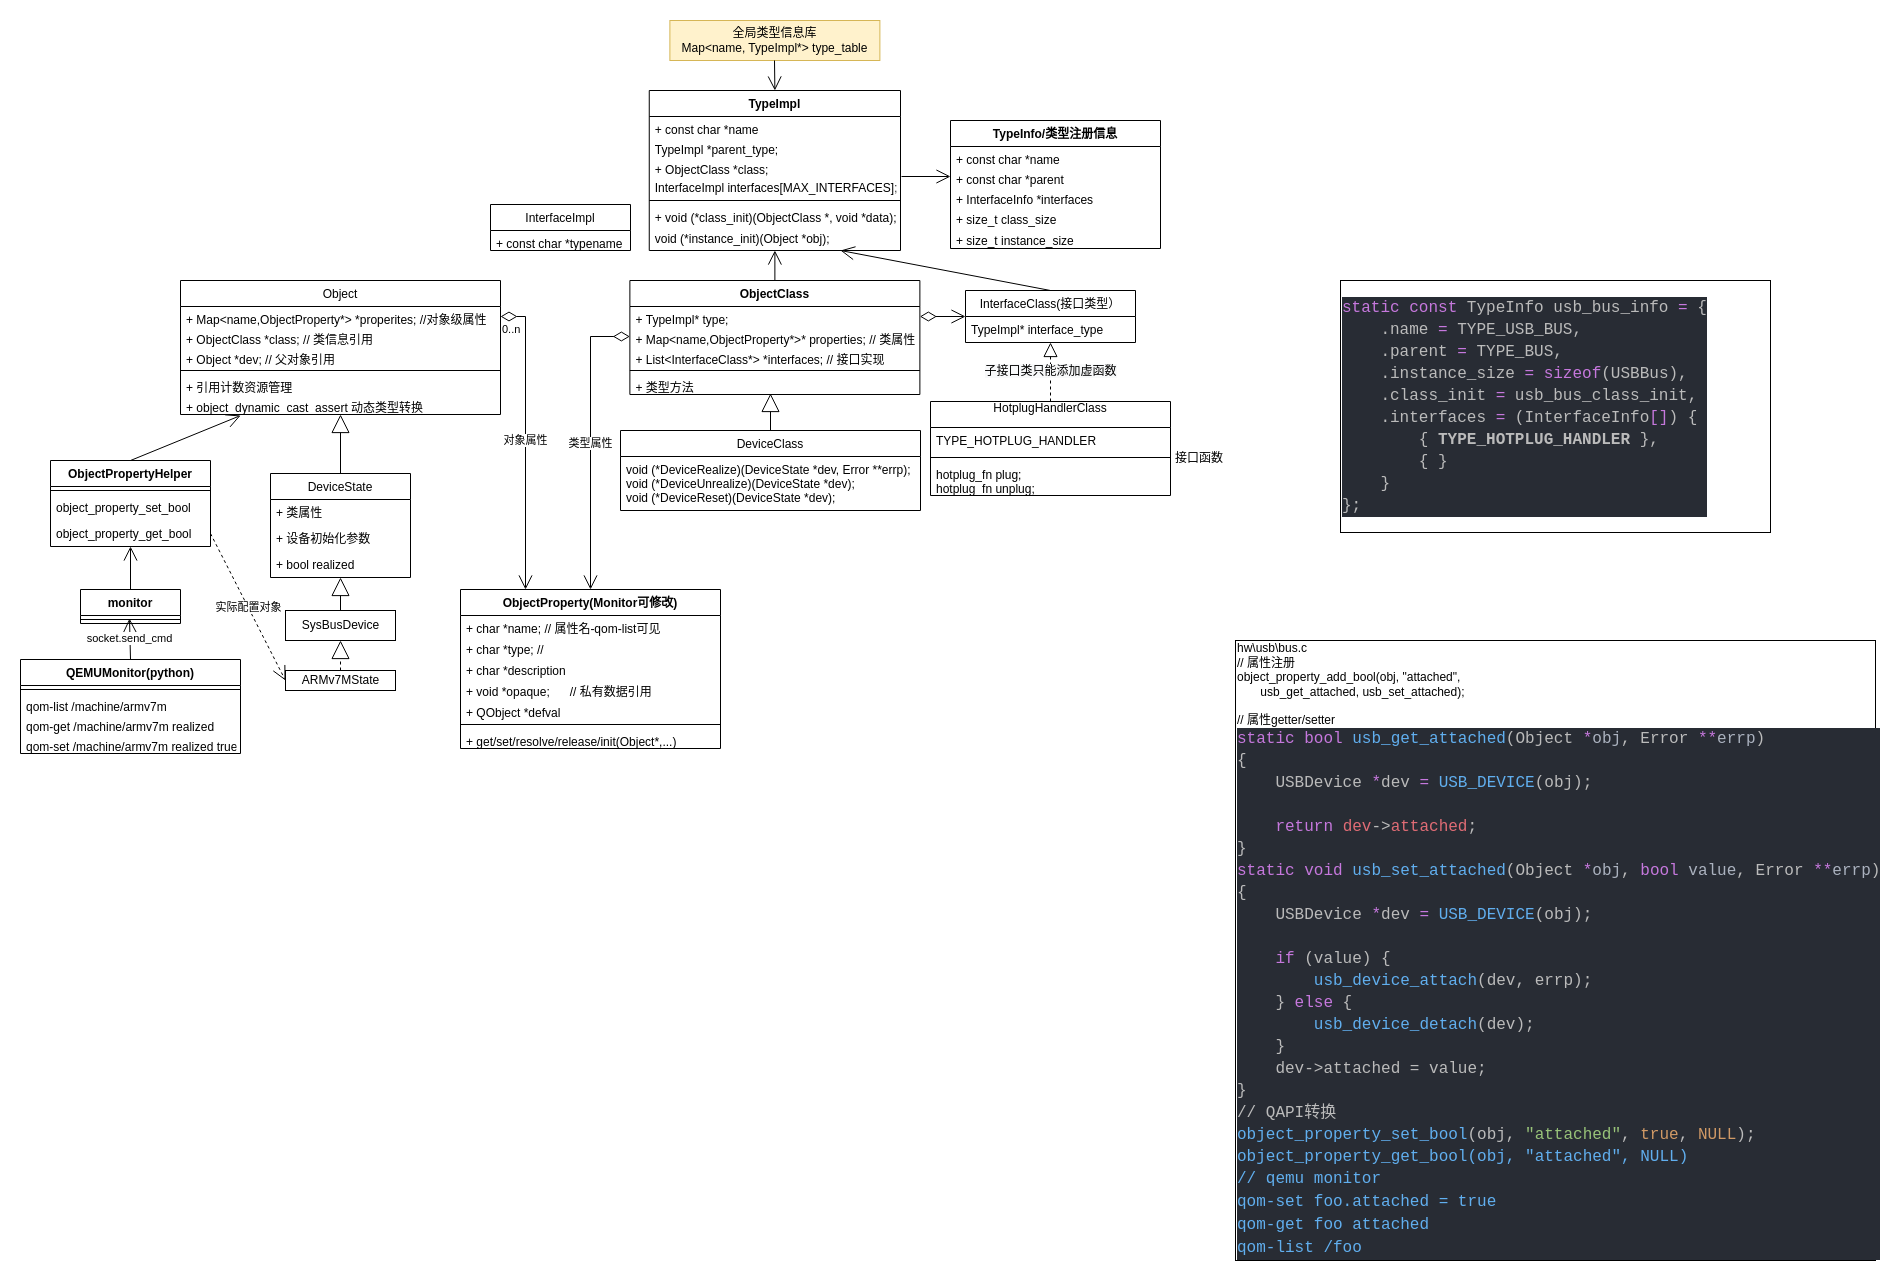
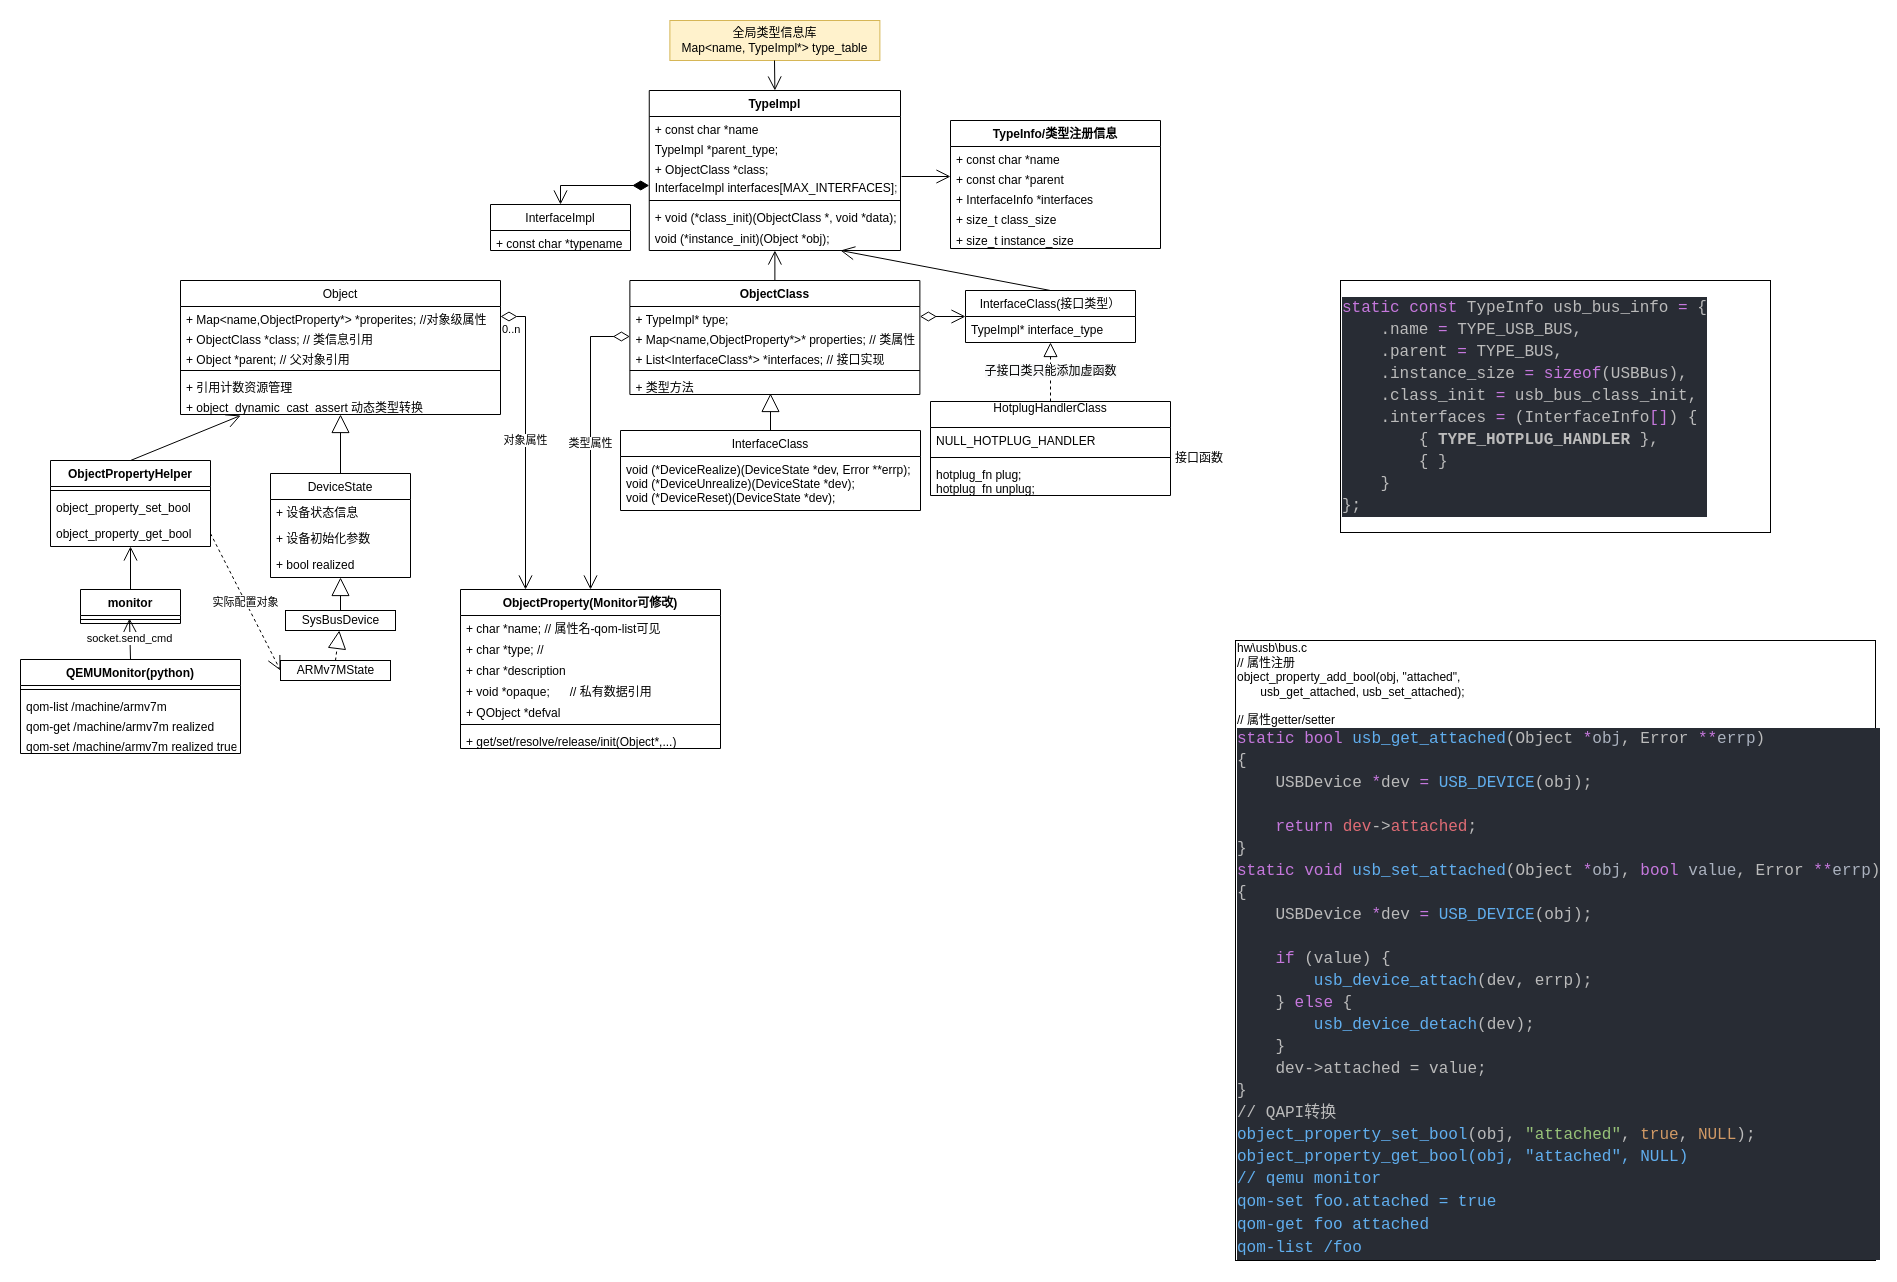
none -> (589, 186)
(272, 360) -> (282, 360)
(1003, 441) -> (1003, 441)
(770, 444) -> (770, 444)
(299, 513) -> (317, 513)
(341, 626) -> (341, 621)
(341, 681) -> (336, 671)
